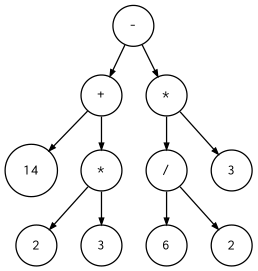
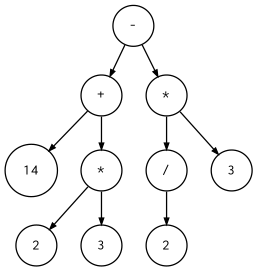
(167, 245) -> none
